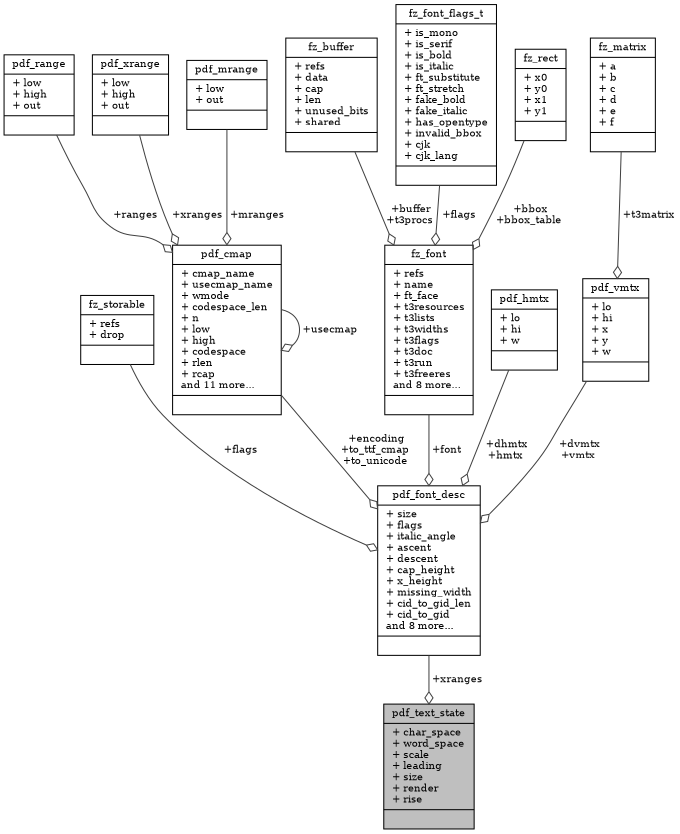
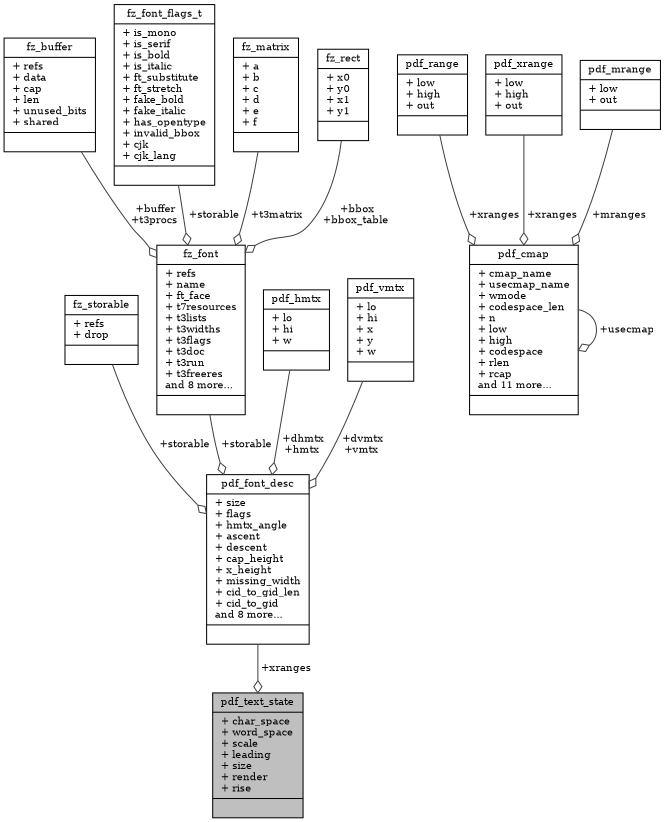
(619, 209) -> (250, 193)
(134, 215) -> (493, 215)
(458, 215) -> (213, 215)
(429, 307) -> (201, 307)
(325, 447) -> none
(240, 450) -> (183, 445)
(445, 450) -> (245, 445)
(421, 537) -> (251, 525)
